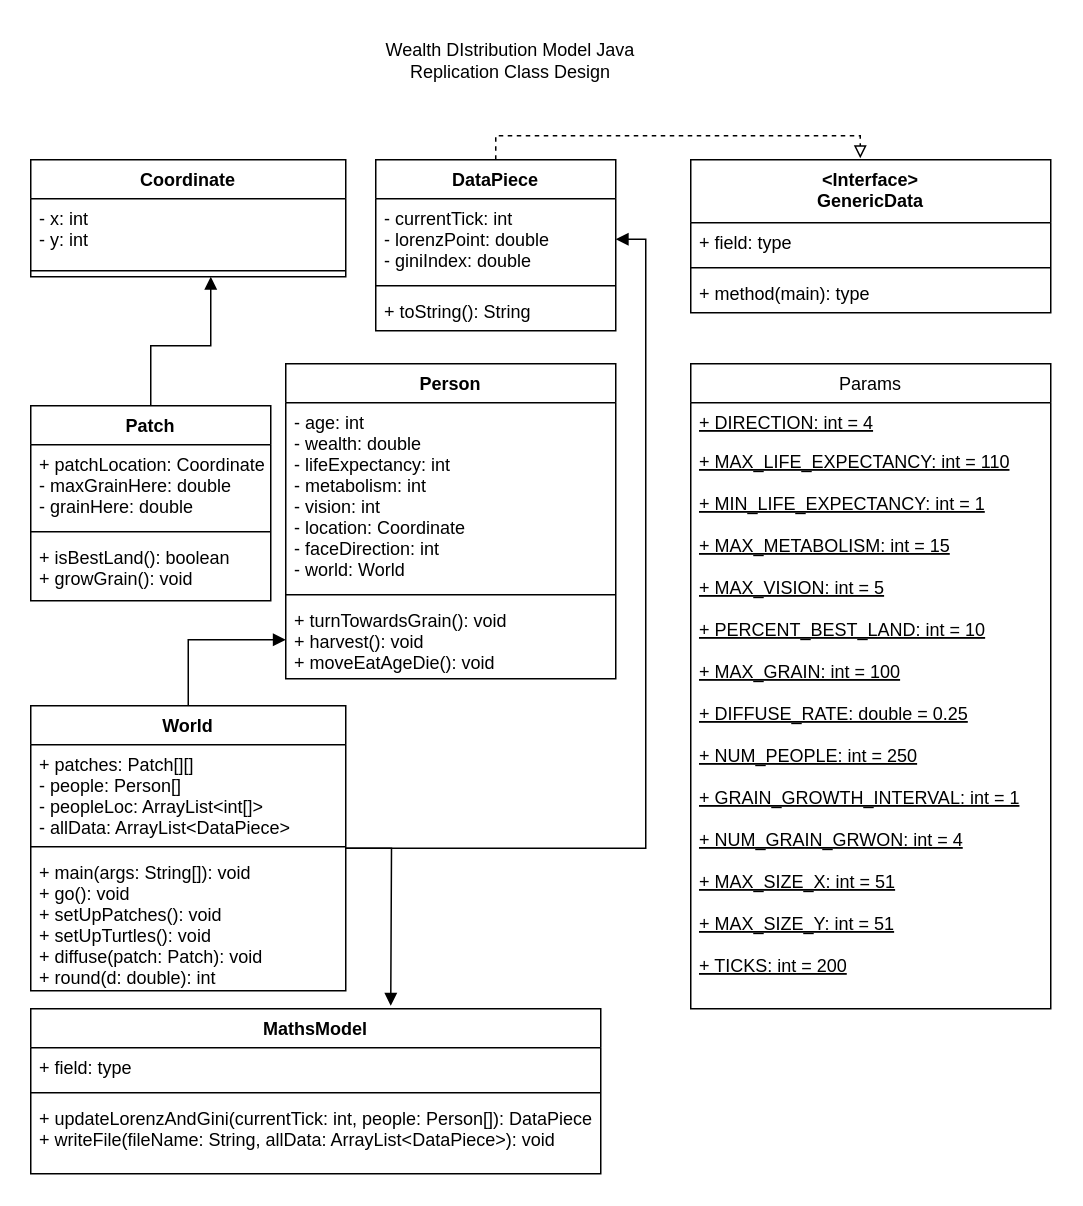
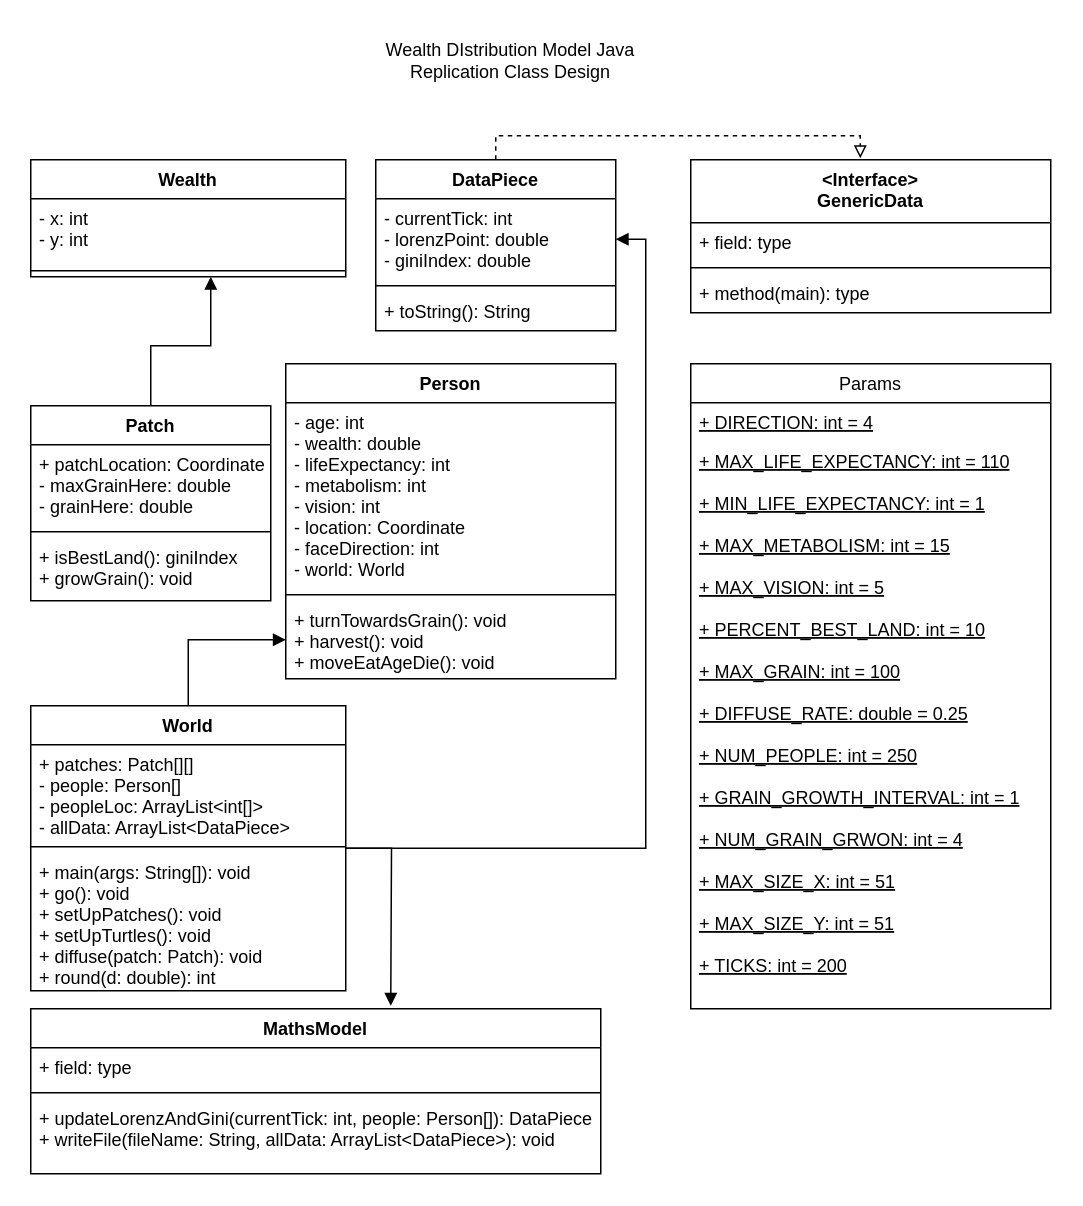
(188, 180) -> (188, 180)
(143, 558) -> (151, 558)
